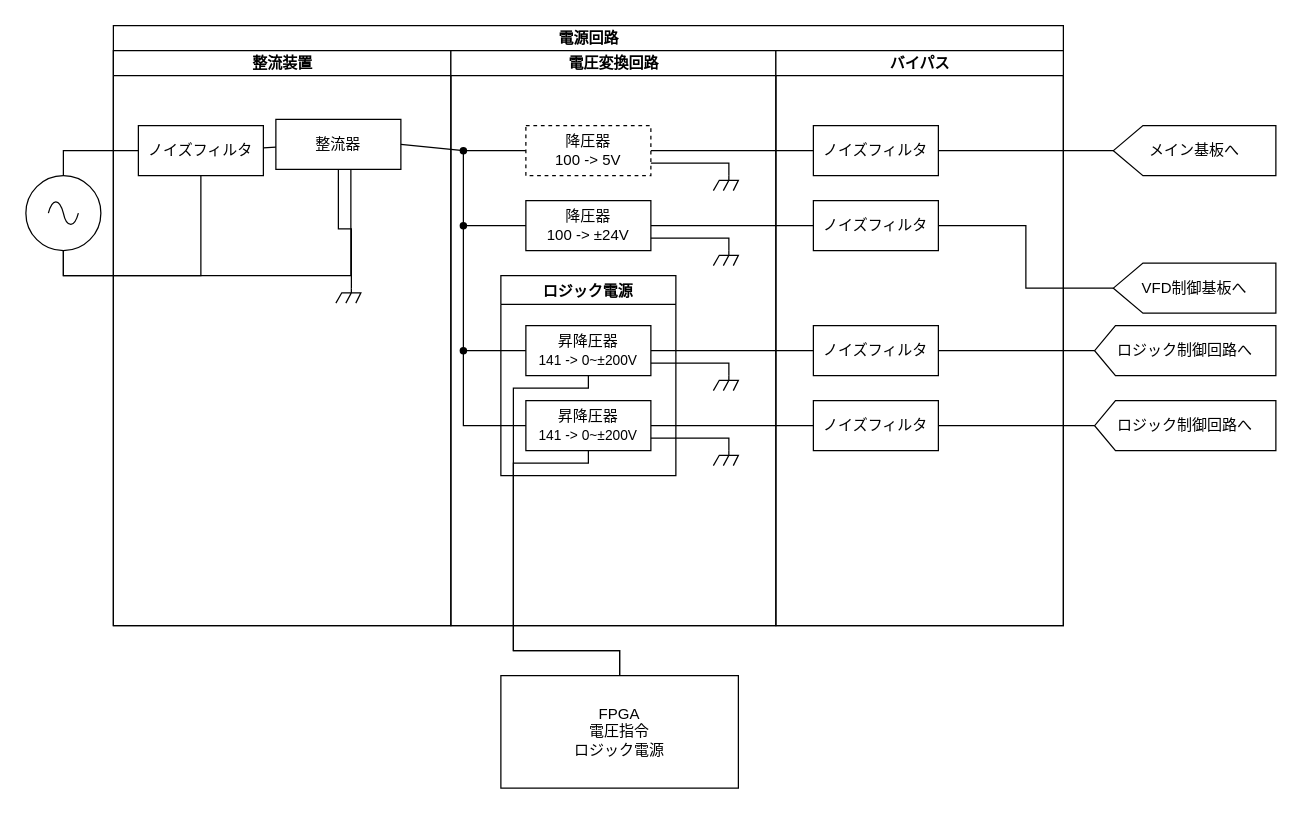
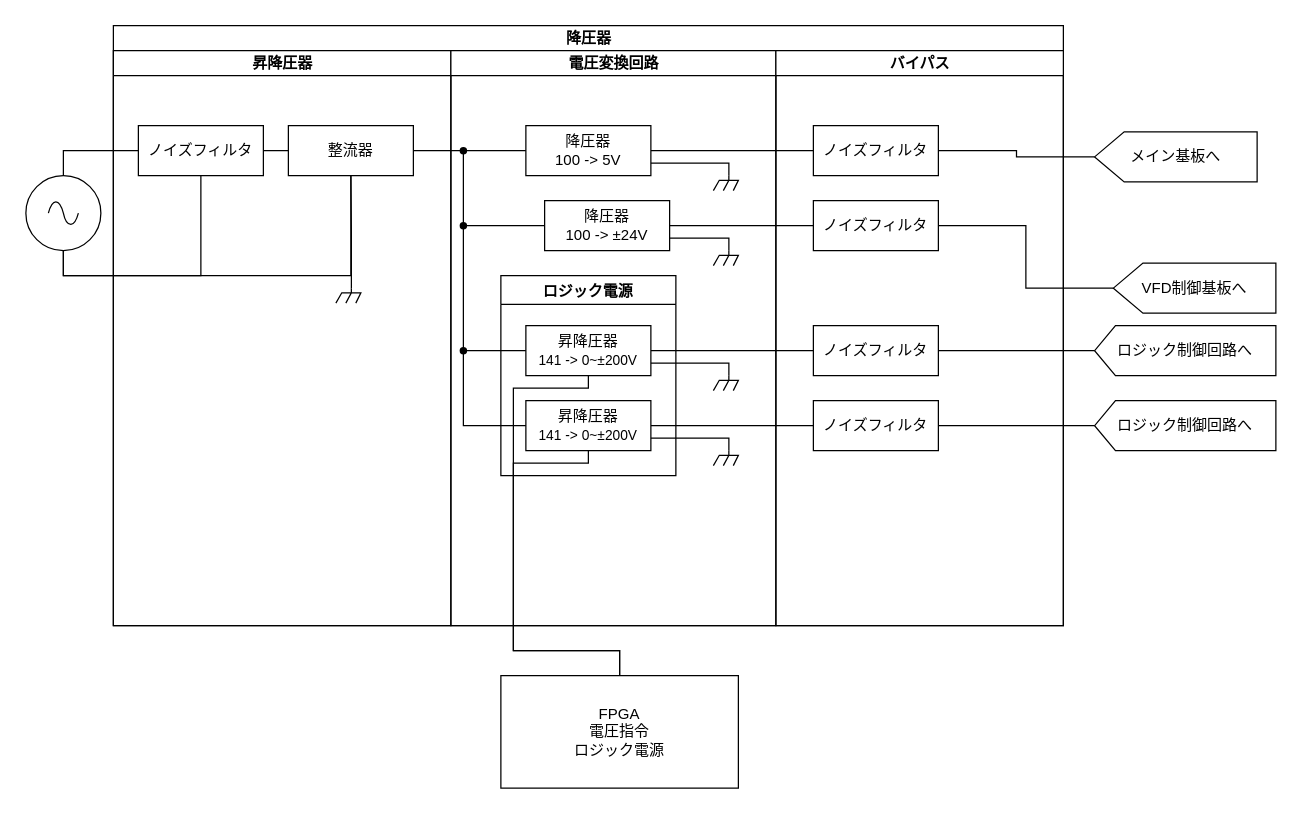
(589, 38) -> (589, 38)
(283, 63) -> (283, 63)
(338, 144) -> (351, 151)
(588, 151) -> (588, 151)
(1194, 151) -> (1176, 157)
(588, 226) -> (607, 226)
